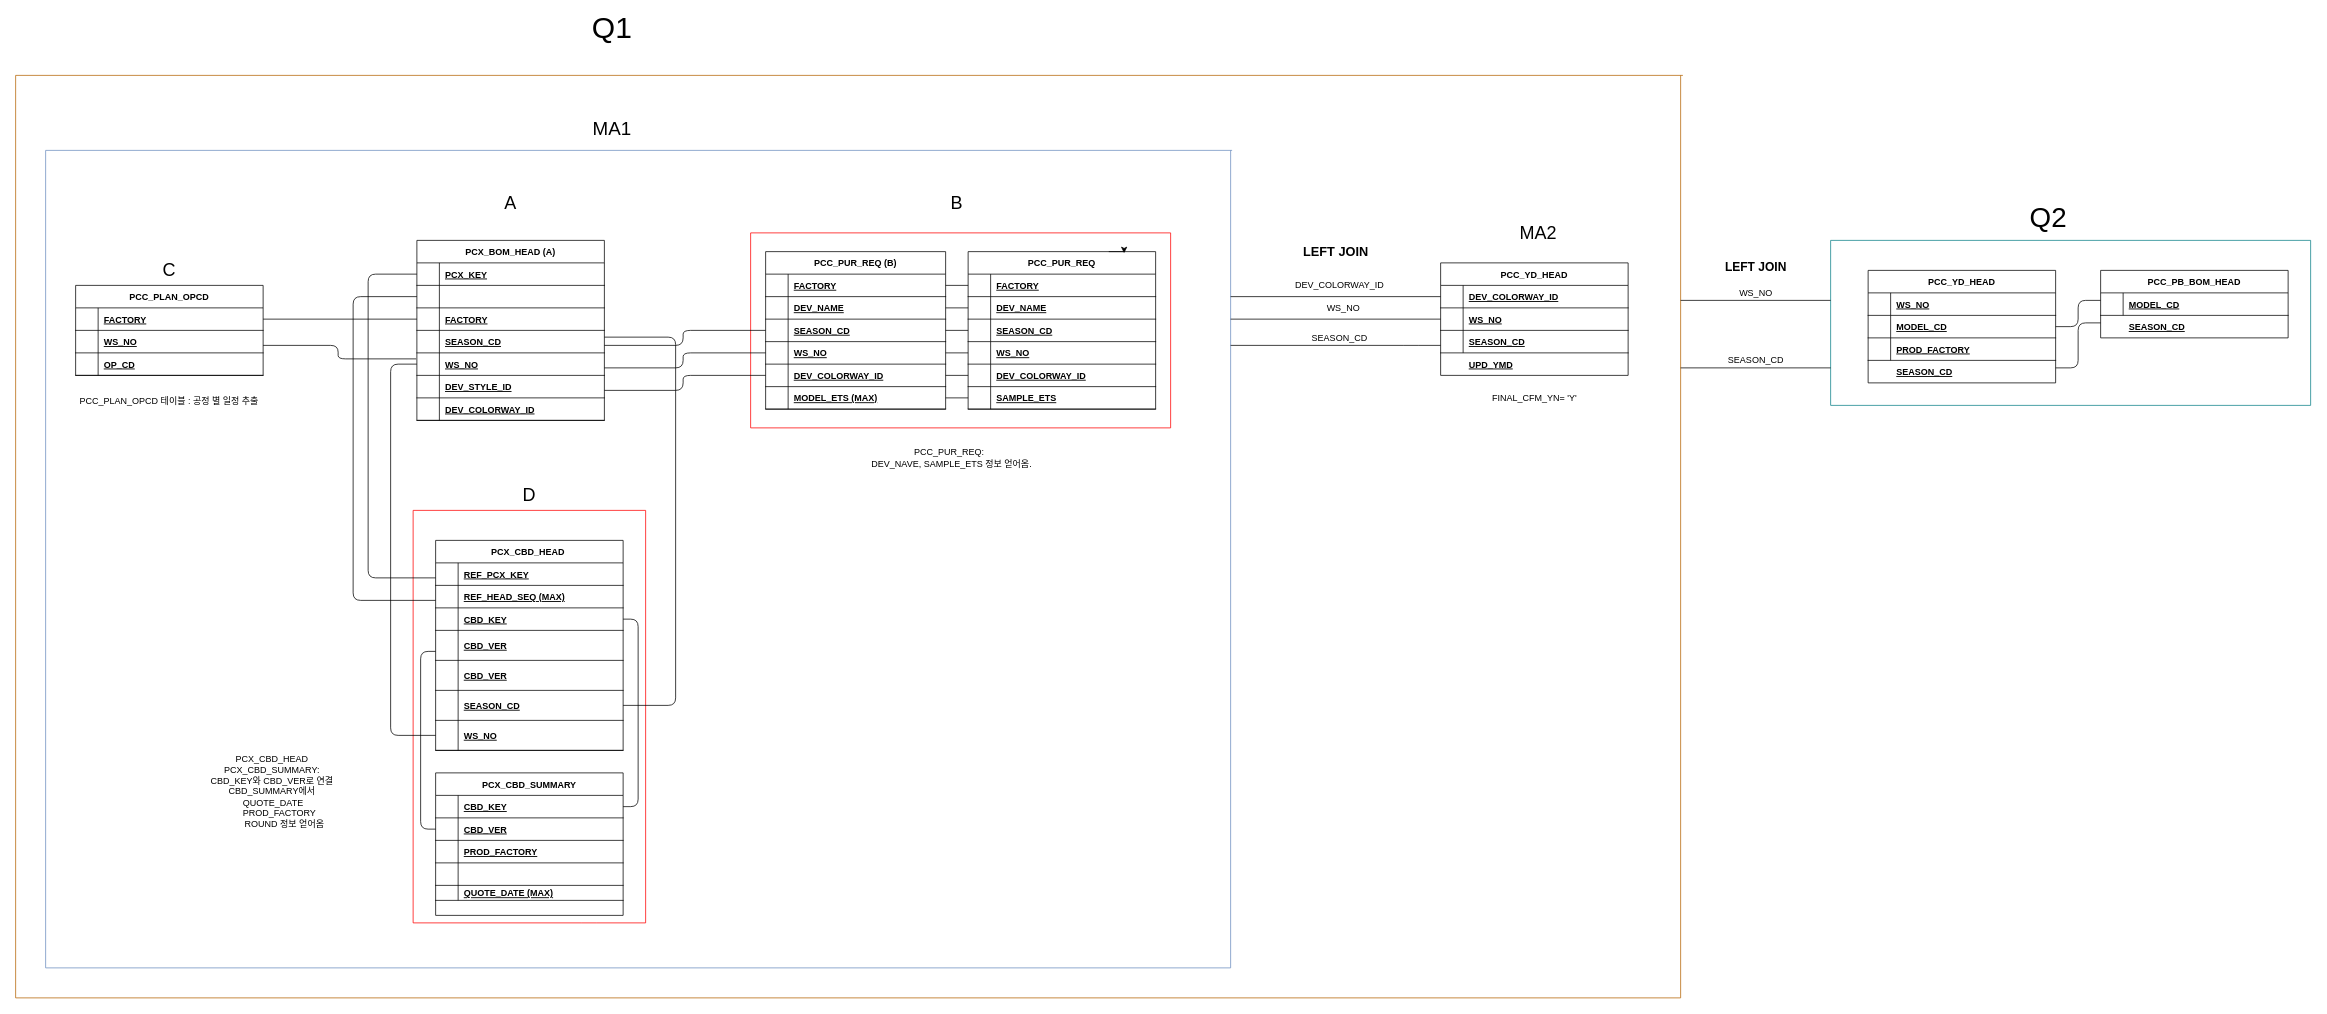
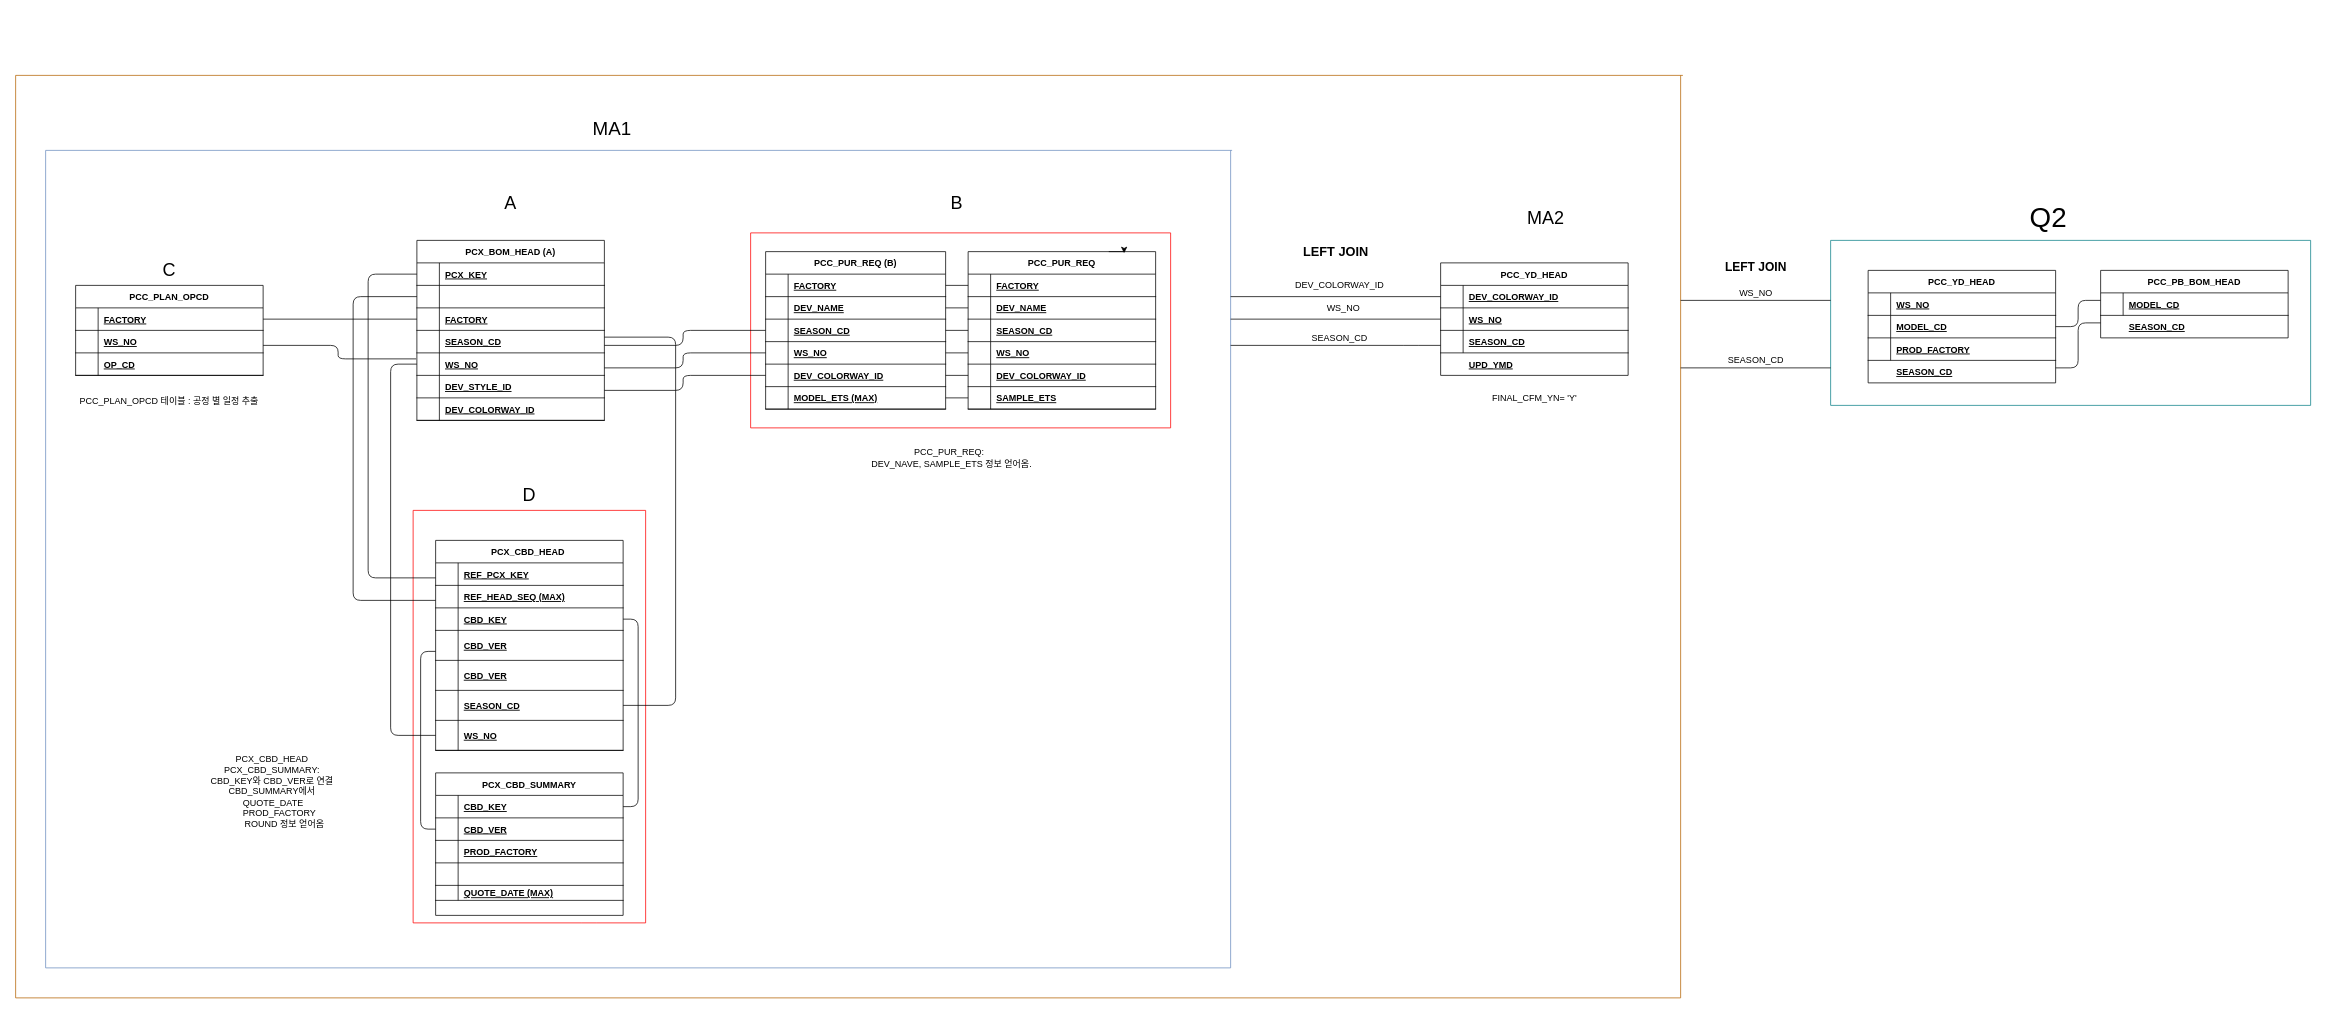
(612, 27) -> none
(1538, 233) -> (1545, 218)
